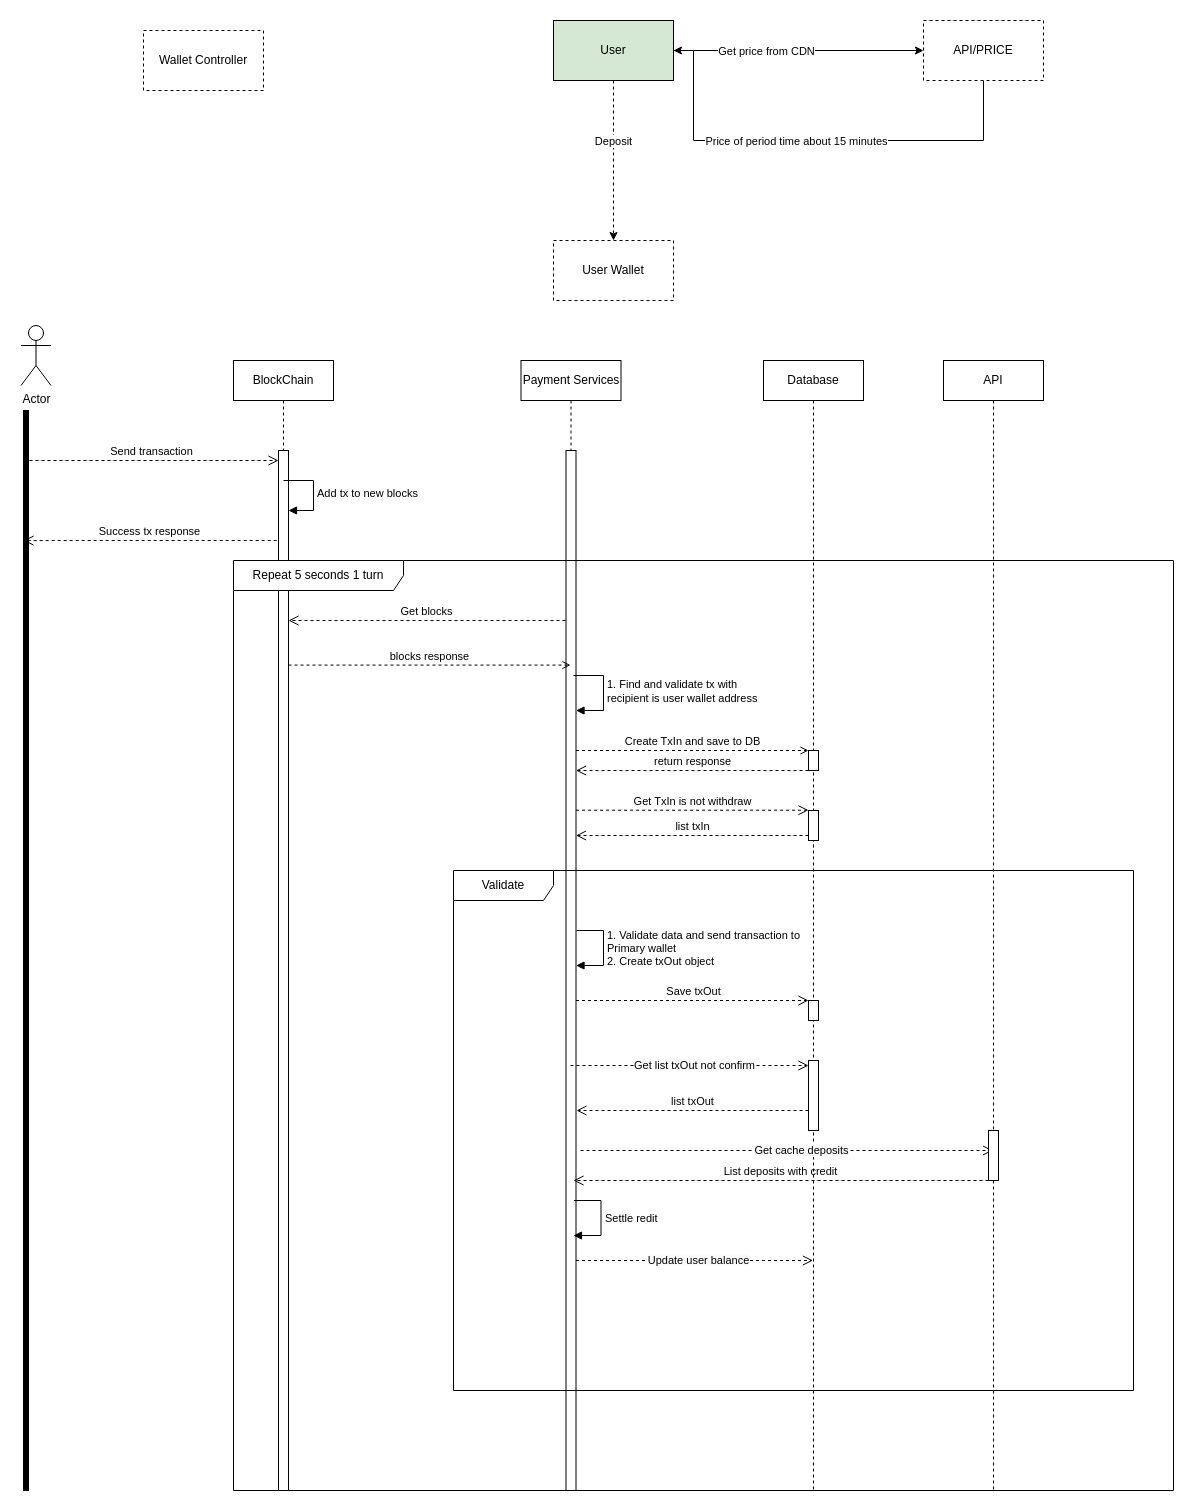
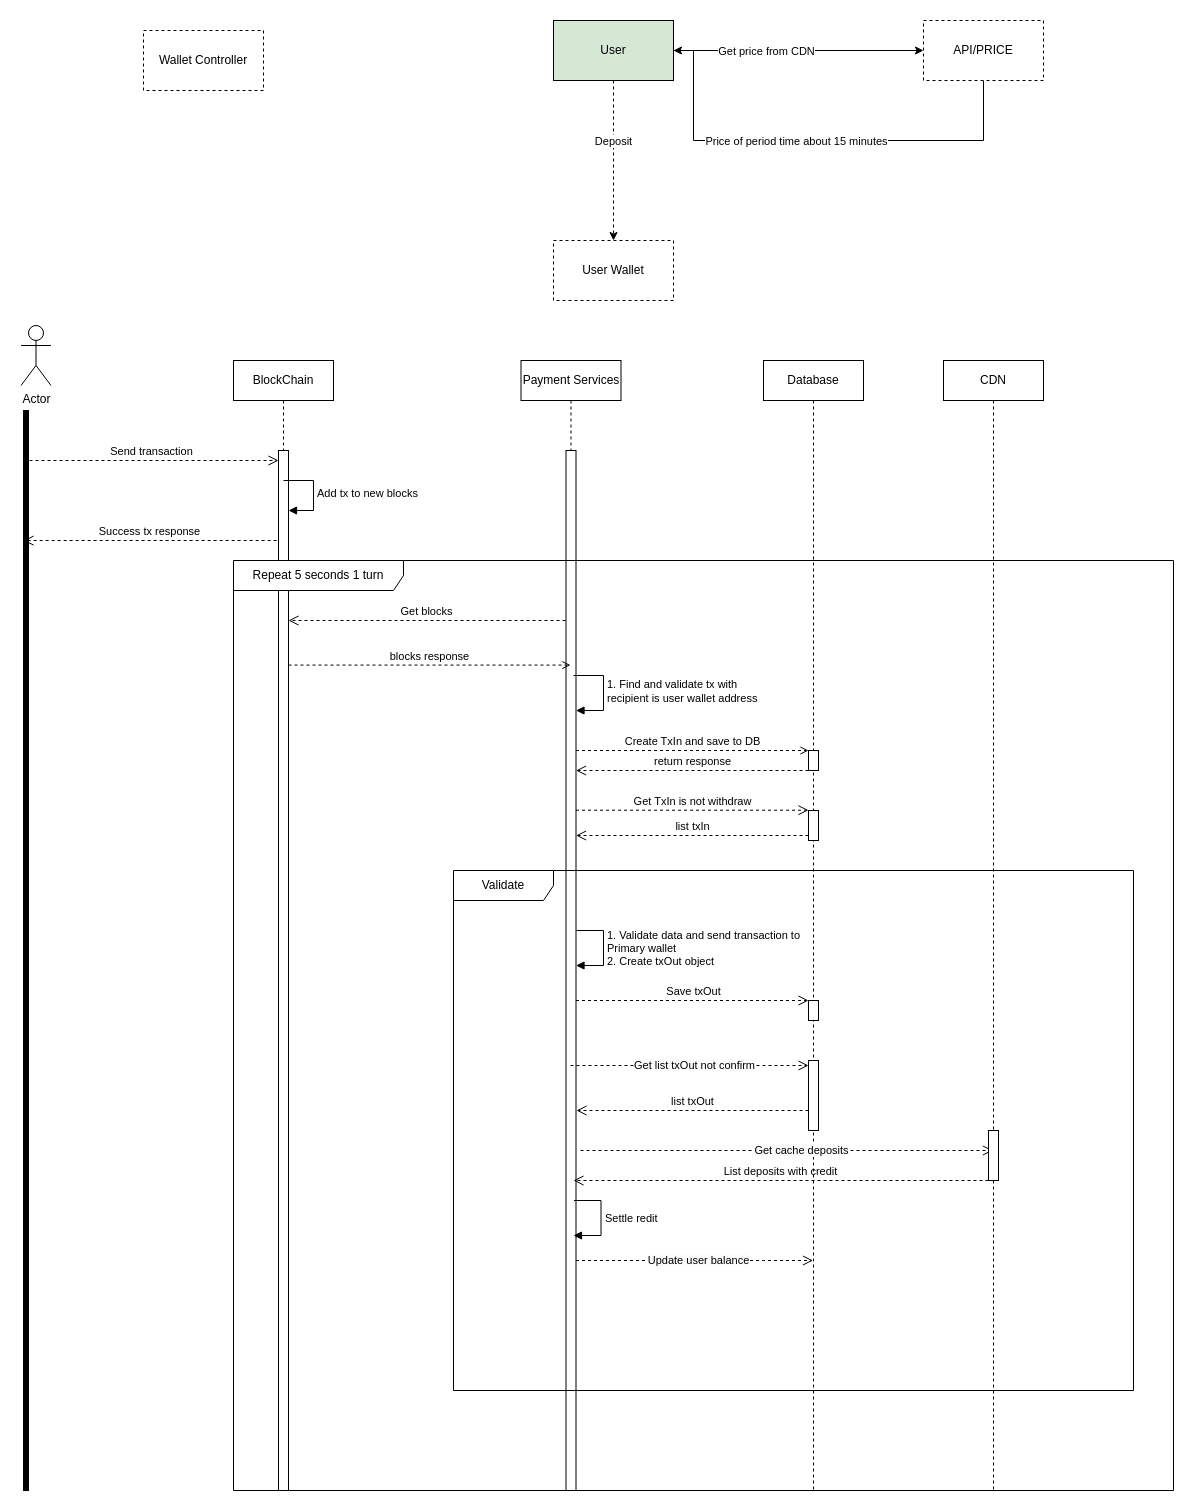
(994, 381) -> (994, 381)
